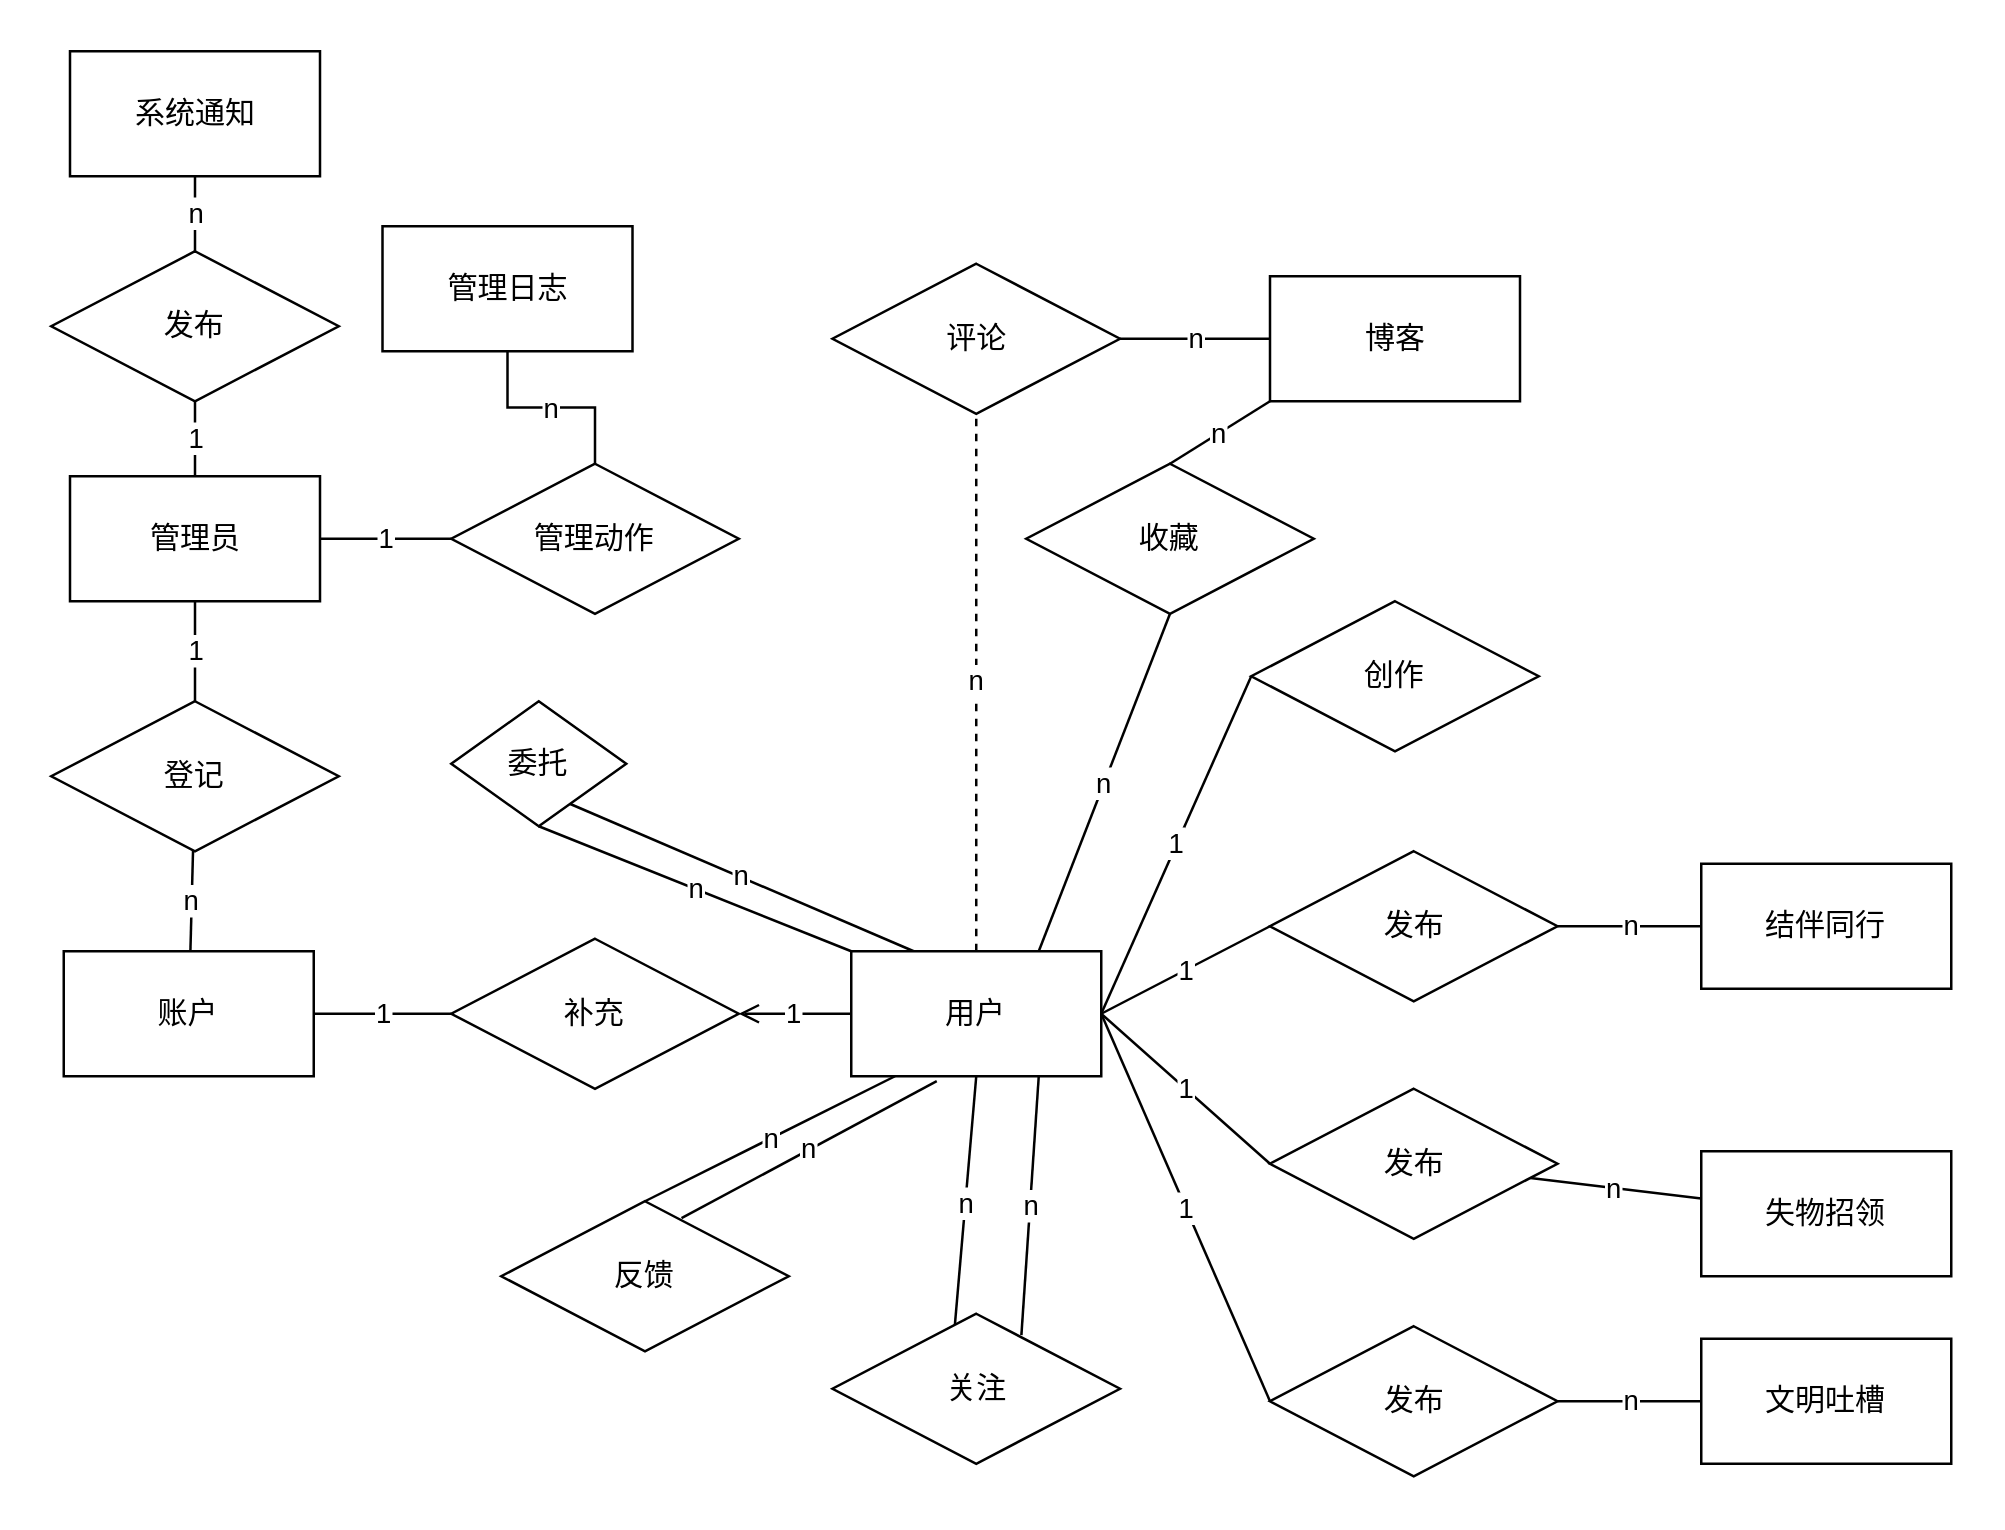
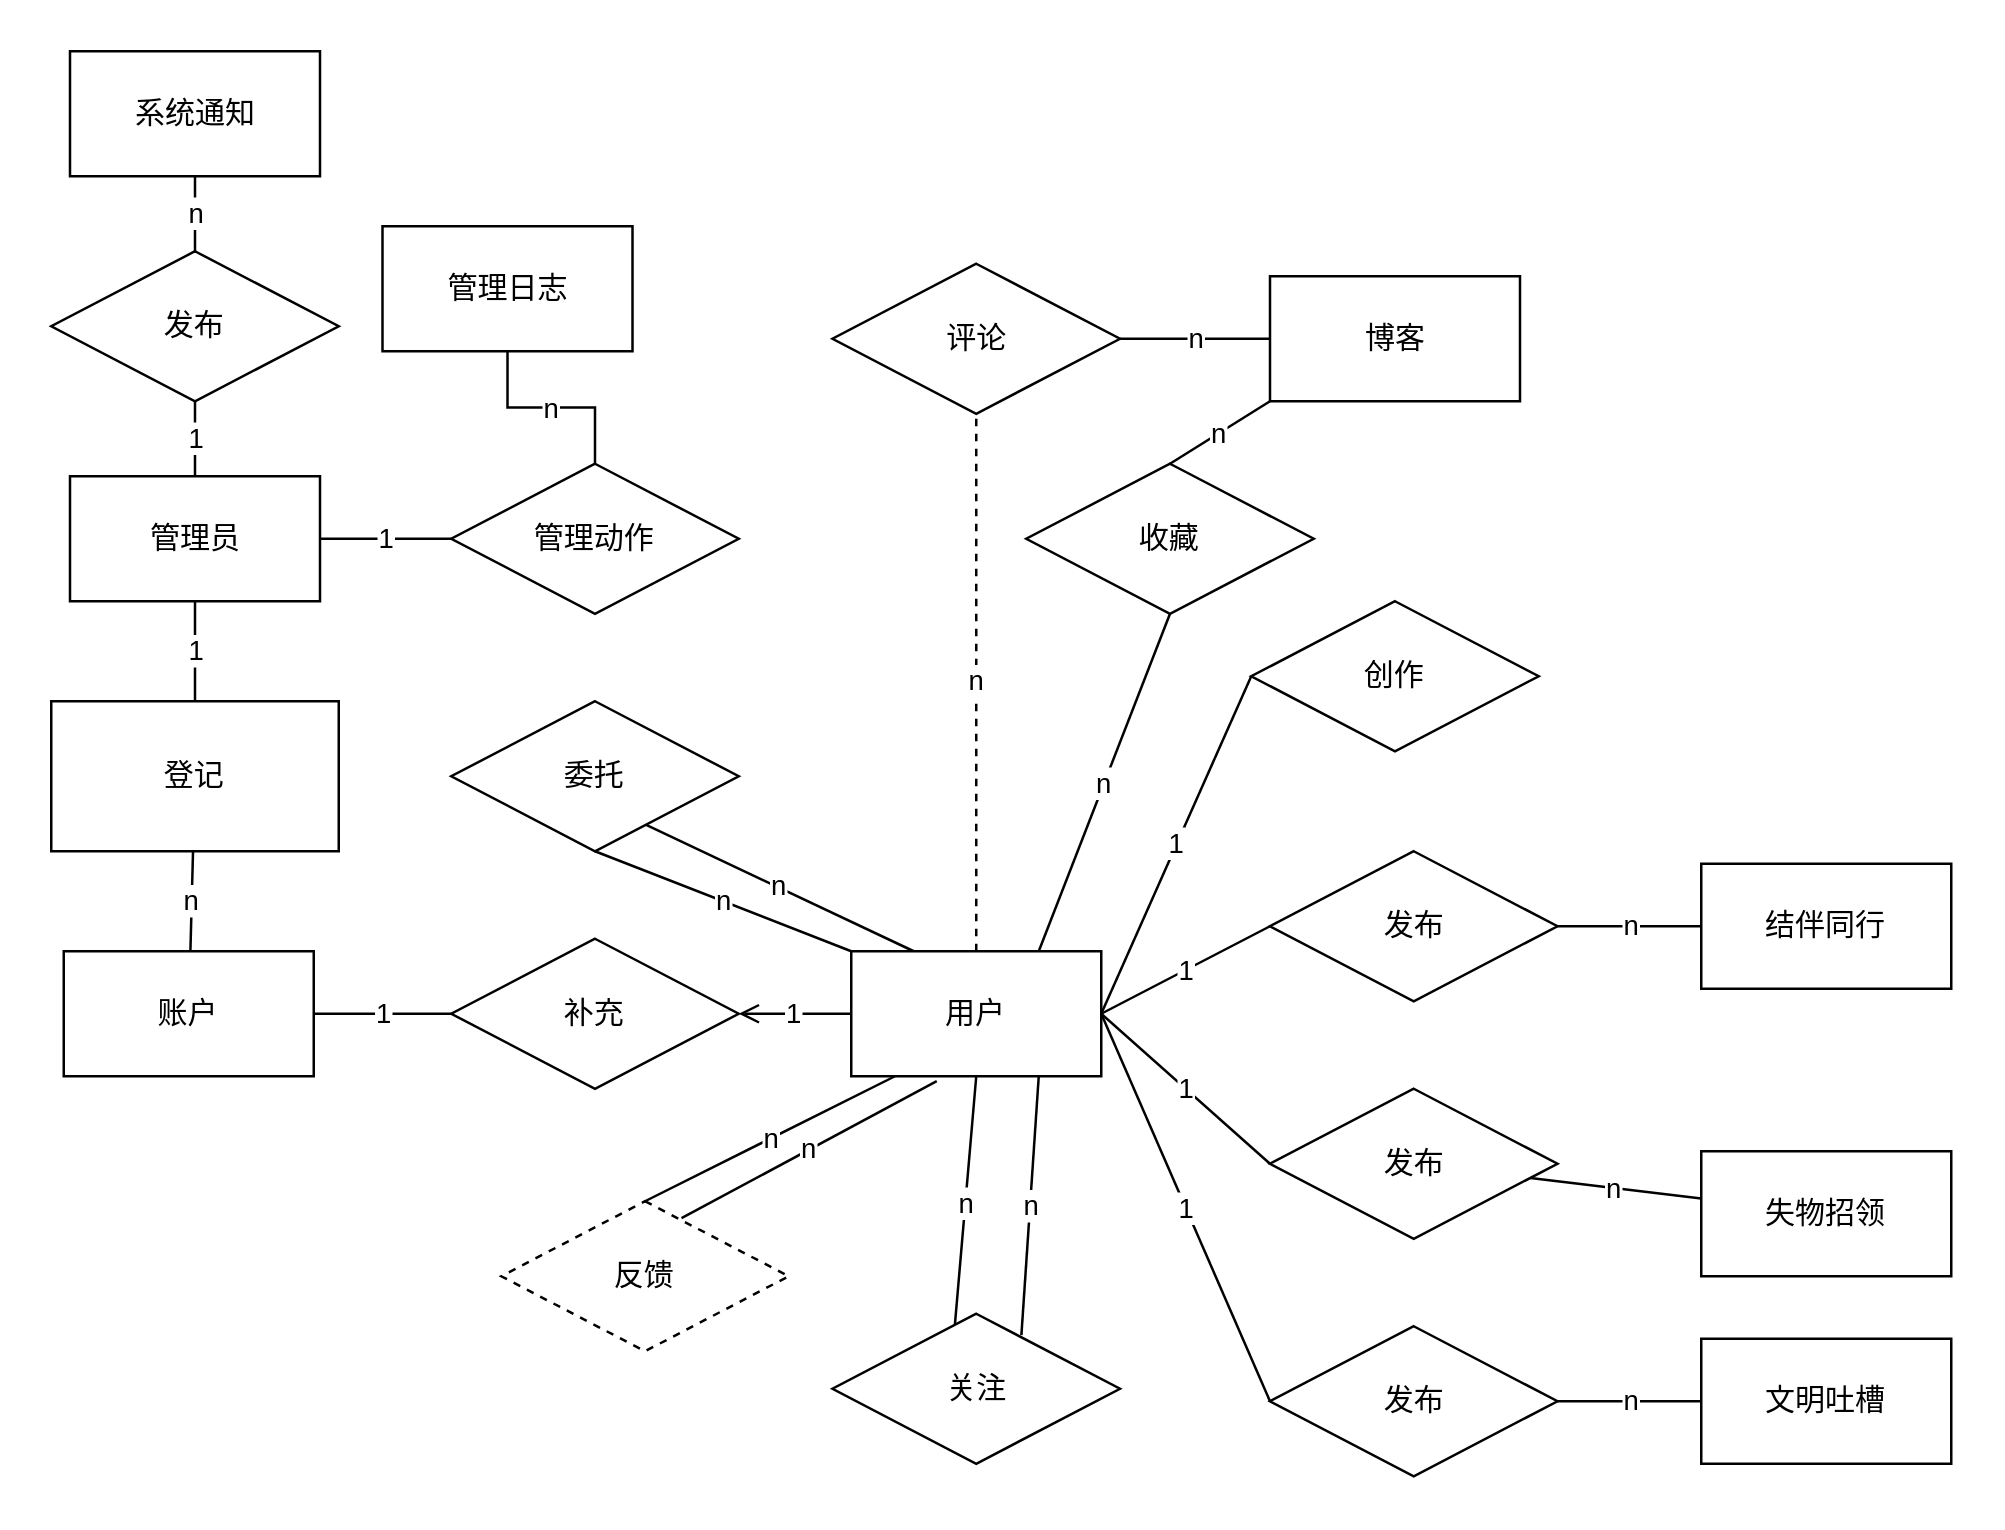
(539, 764) -> (595, 776)
(195, 776) -> (195, 776)
(645, 1276) -> (645, 1276)
